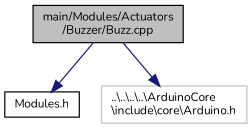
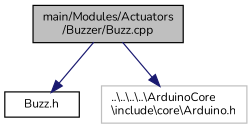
(42, 105) -> (42, 105)
